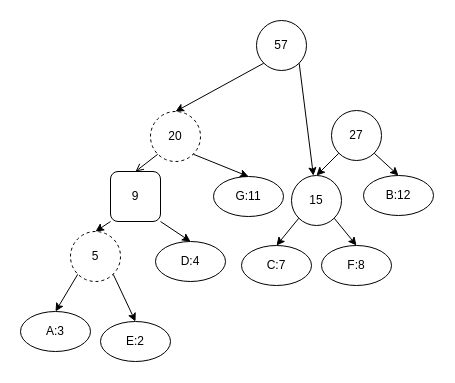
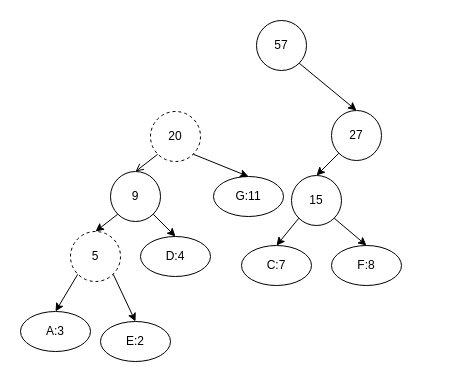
(222, 86) -> none
(306, 116) -> (325, 84)
(384, 162) -> none
(399, 196) -> none
(136, 197) -> (136, 197)
(191, 262) -> (176, 257)
(357, 266) -> (367, 266)
